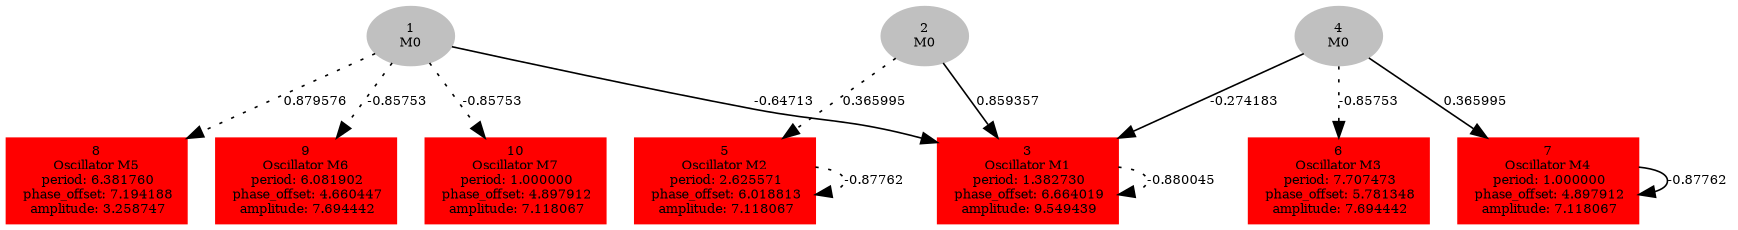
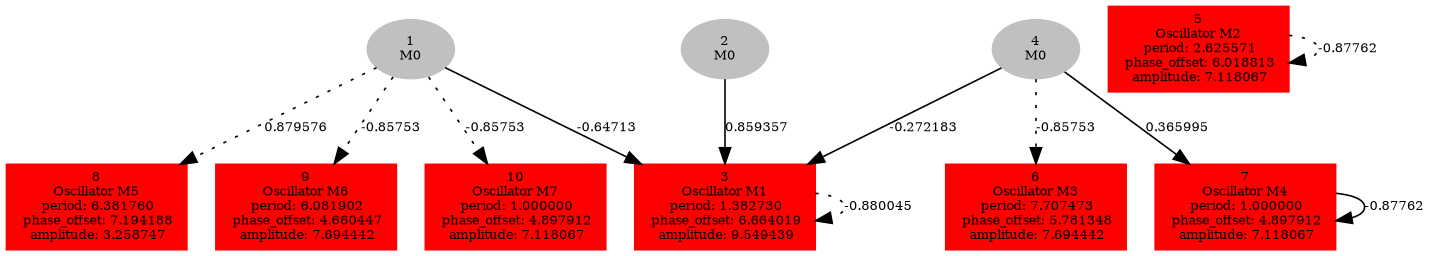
(846, 93) -> none
(1246, 102) -> (926, 128)
